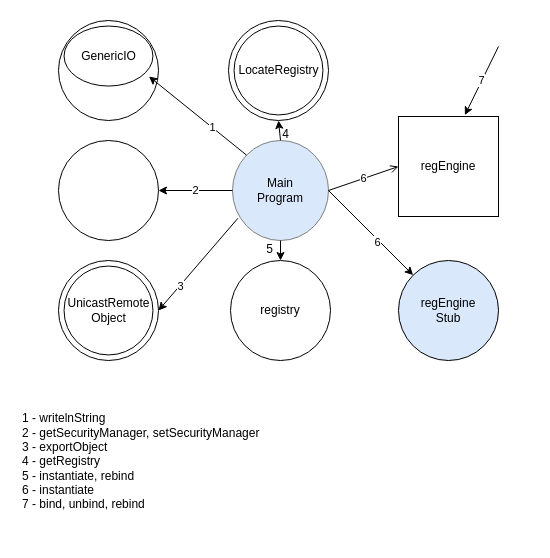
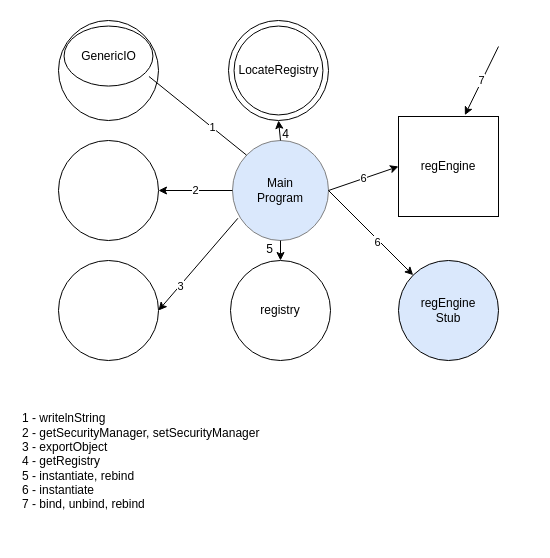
(155, 81) -> (152, 79)
(393, 169) -> (391, 169)
(109, 311) -> none
